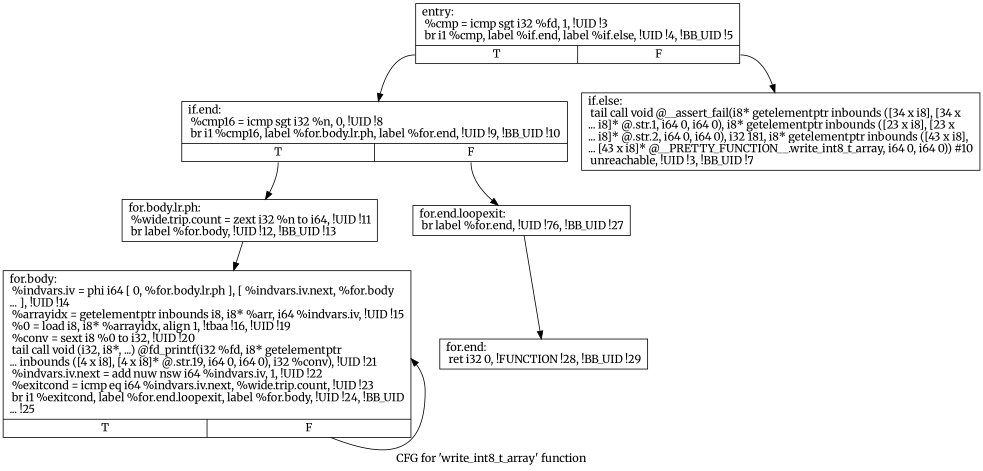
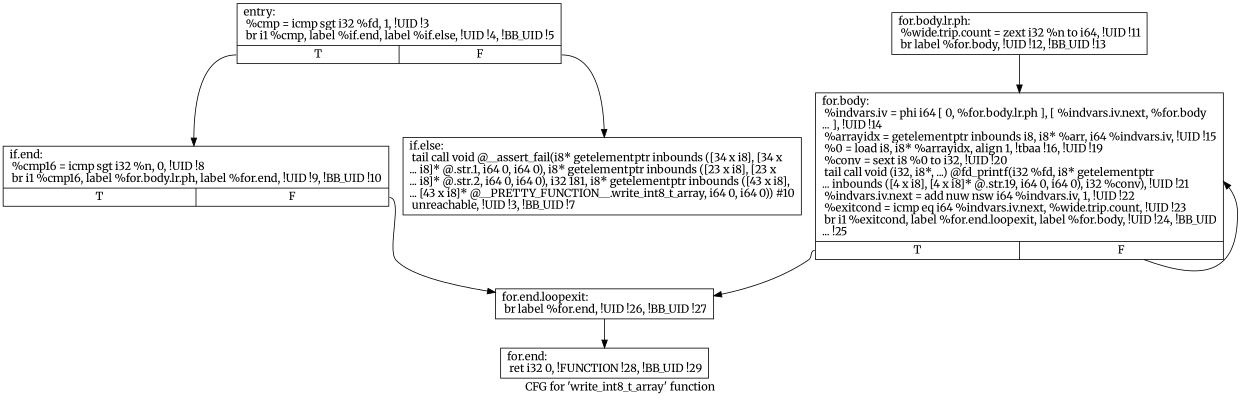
(276, 178) -> none
(522, 226) -> (605, 309)
none -> (772, 279)
